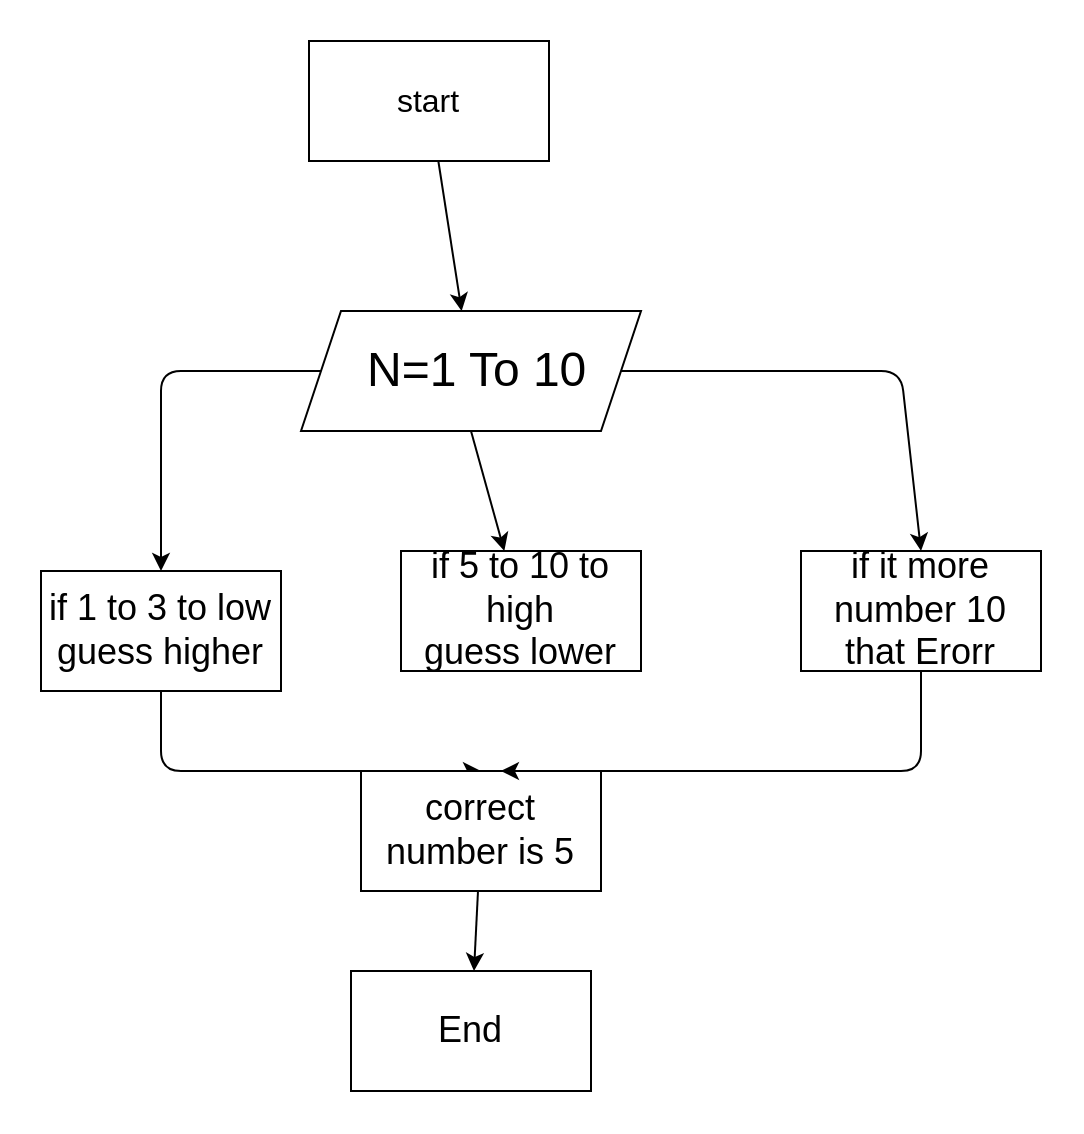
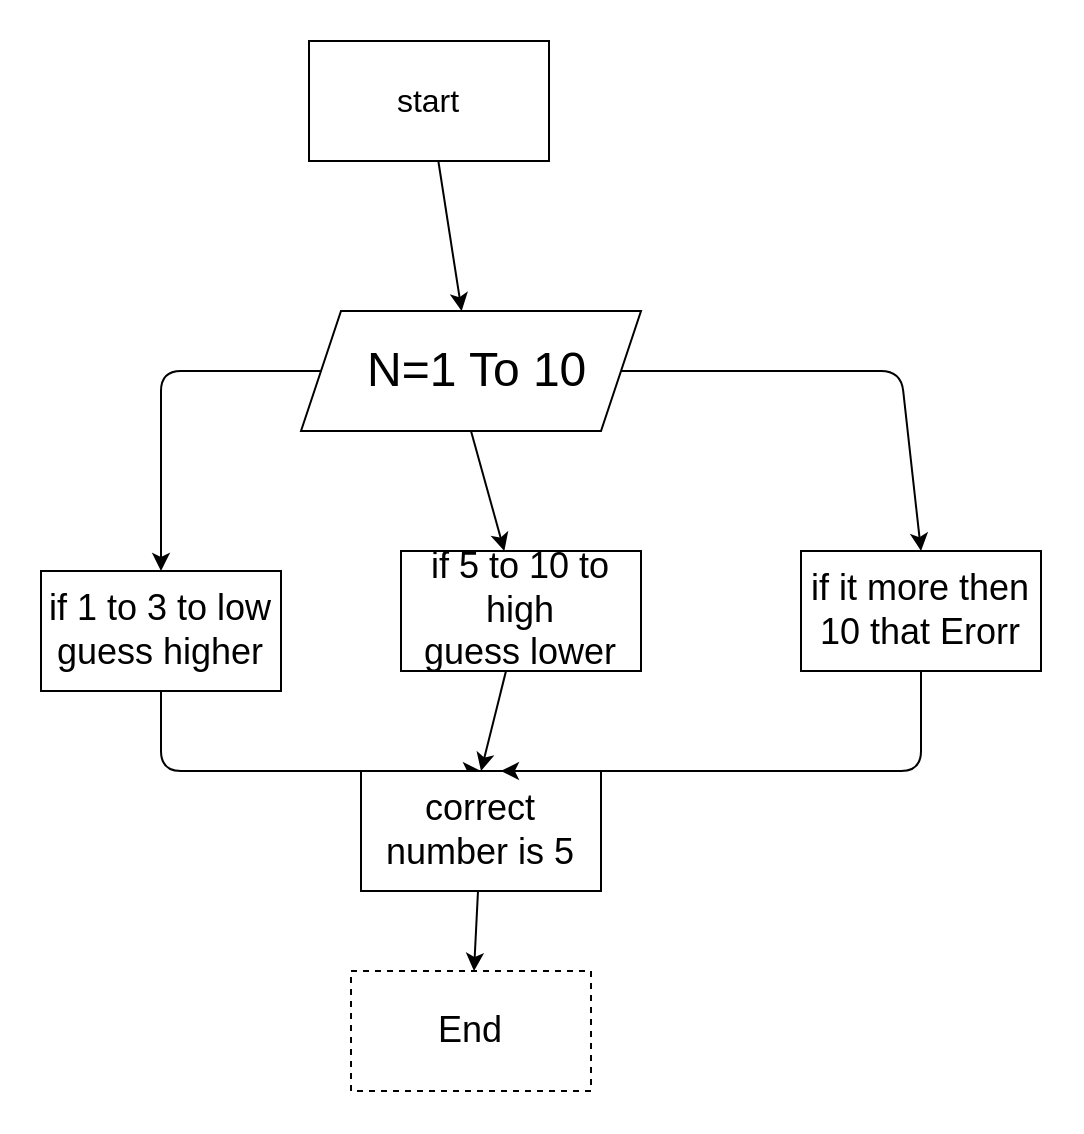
(921, 611) -> (921, 611)
none -> (495, 715)
(471, 1031) -> (471, 1031)
